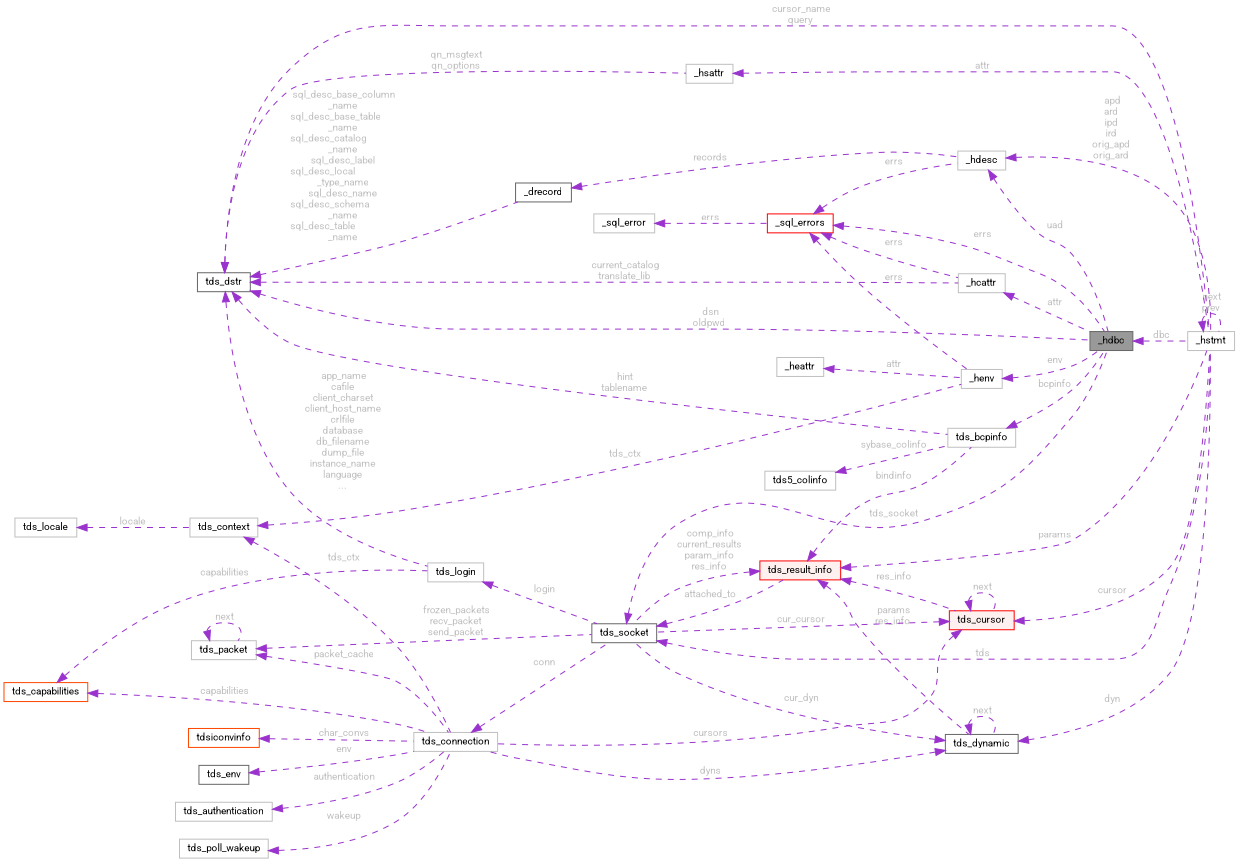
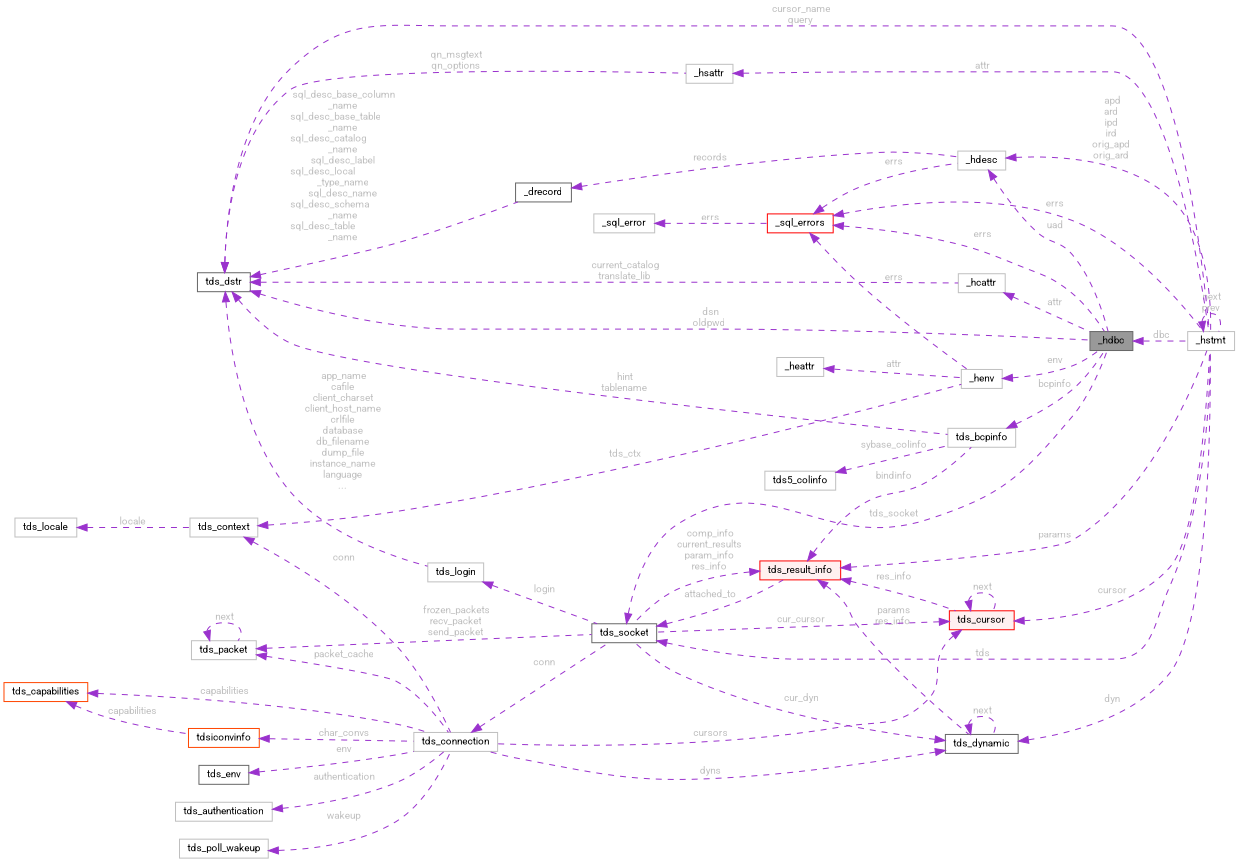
(894, 260) -> (1045, 212)
(343, 558) -> (343, 558)
(234, 586) -> (131, 724)
